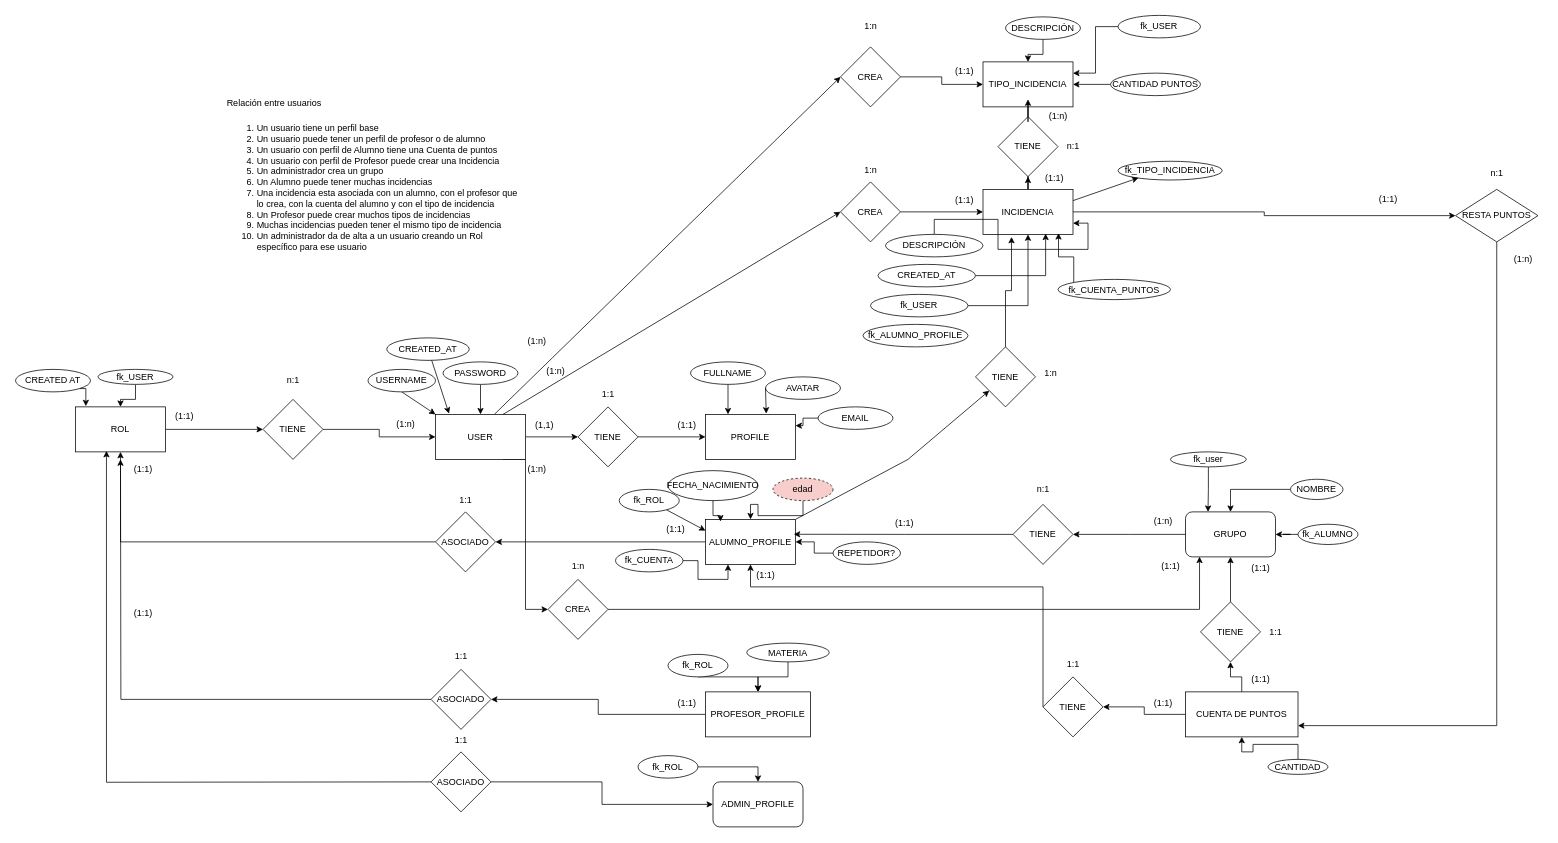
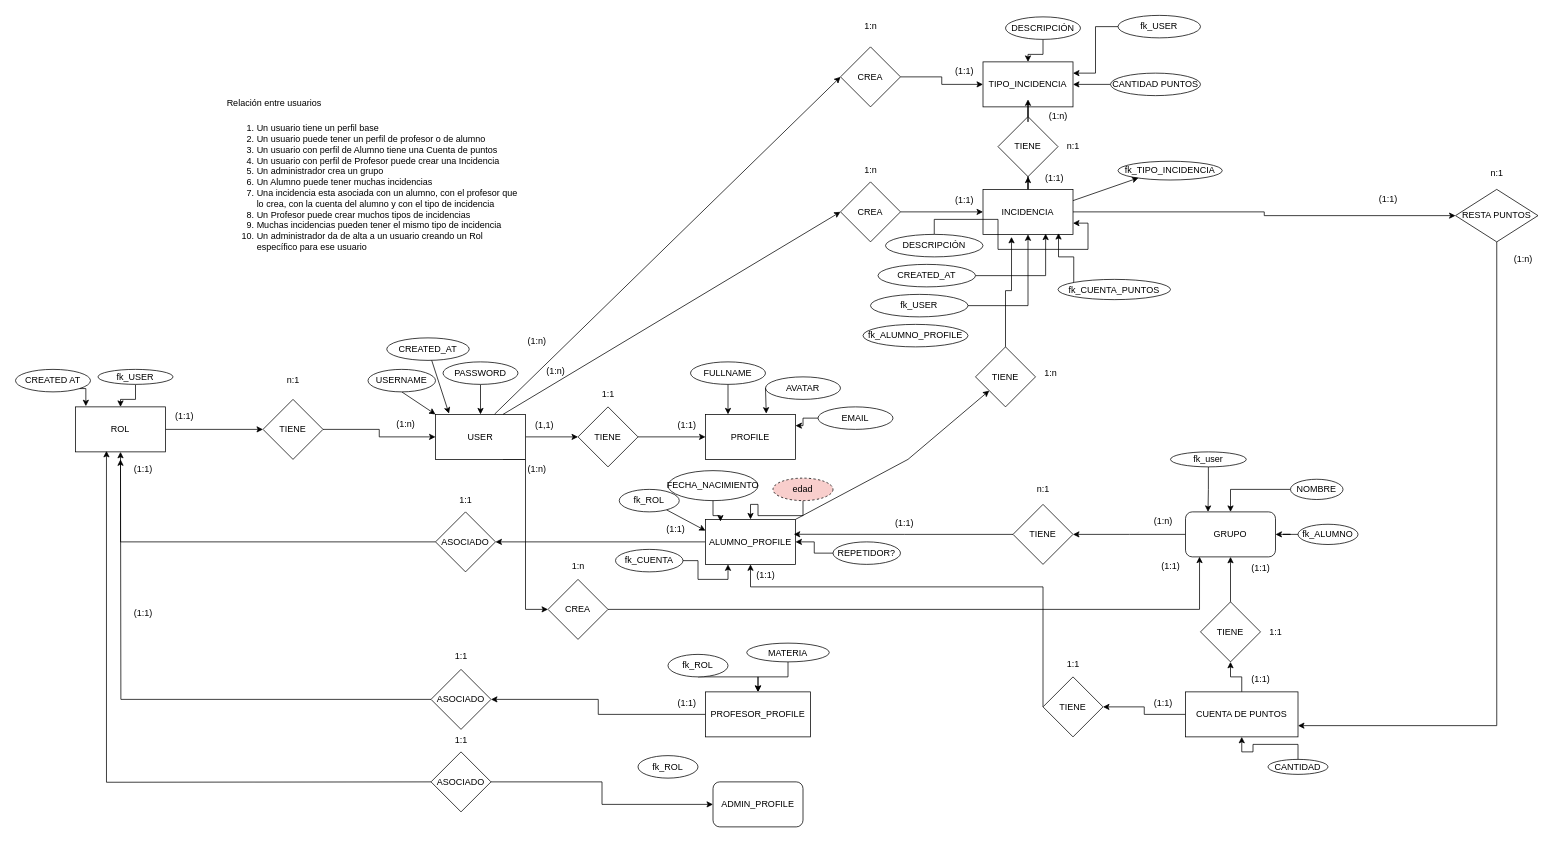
(758, 769) -> none
